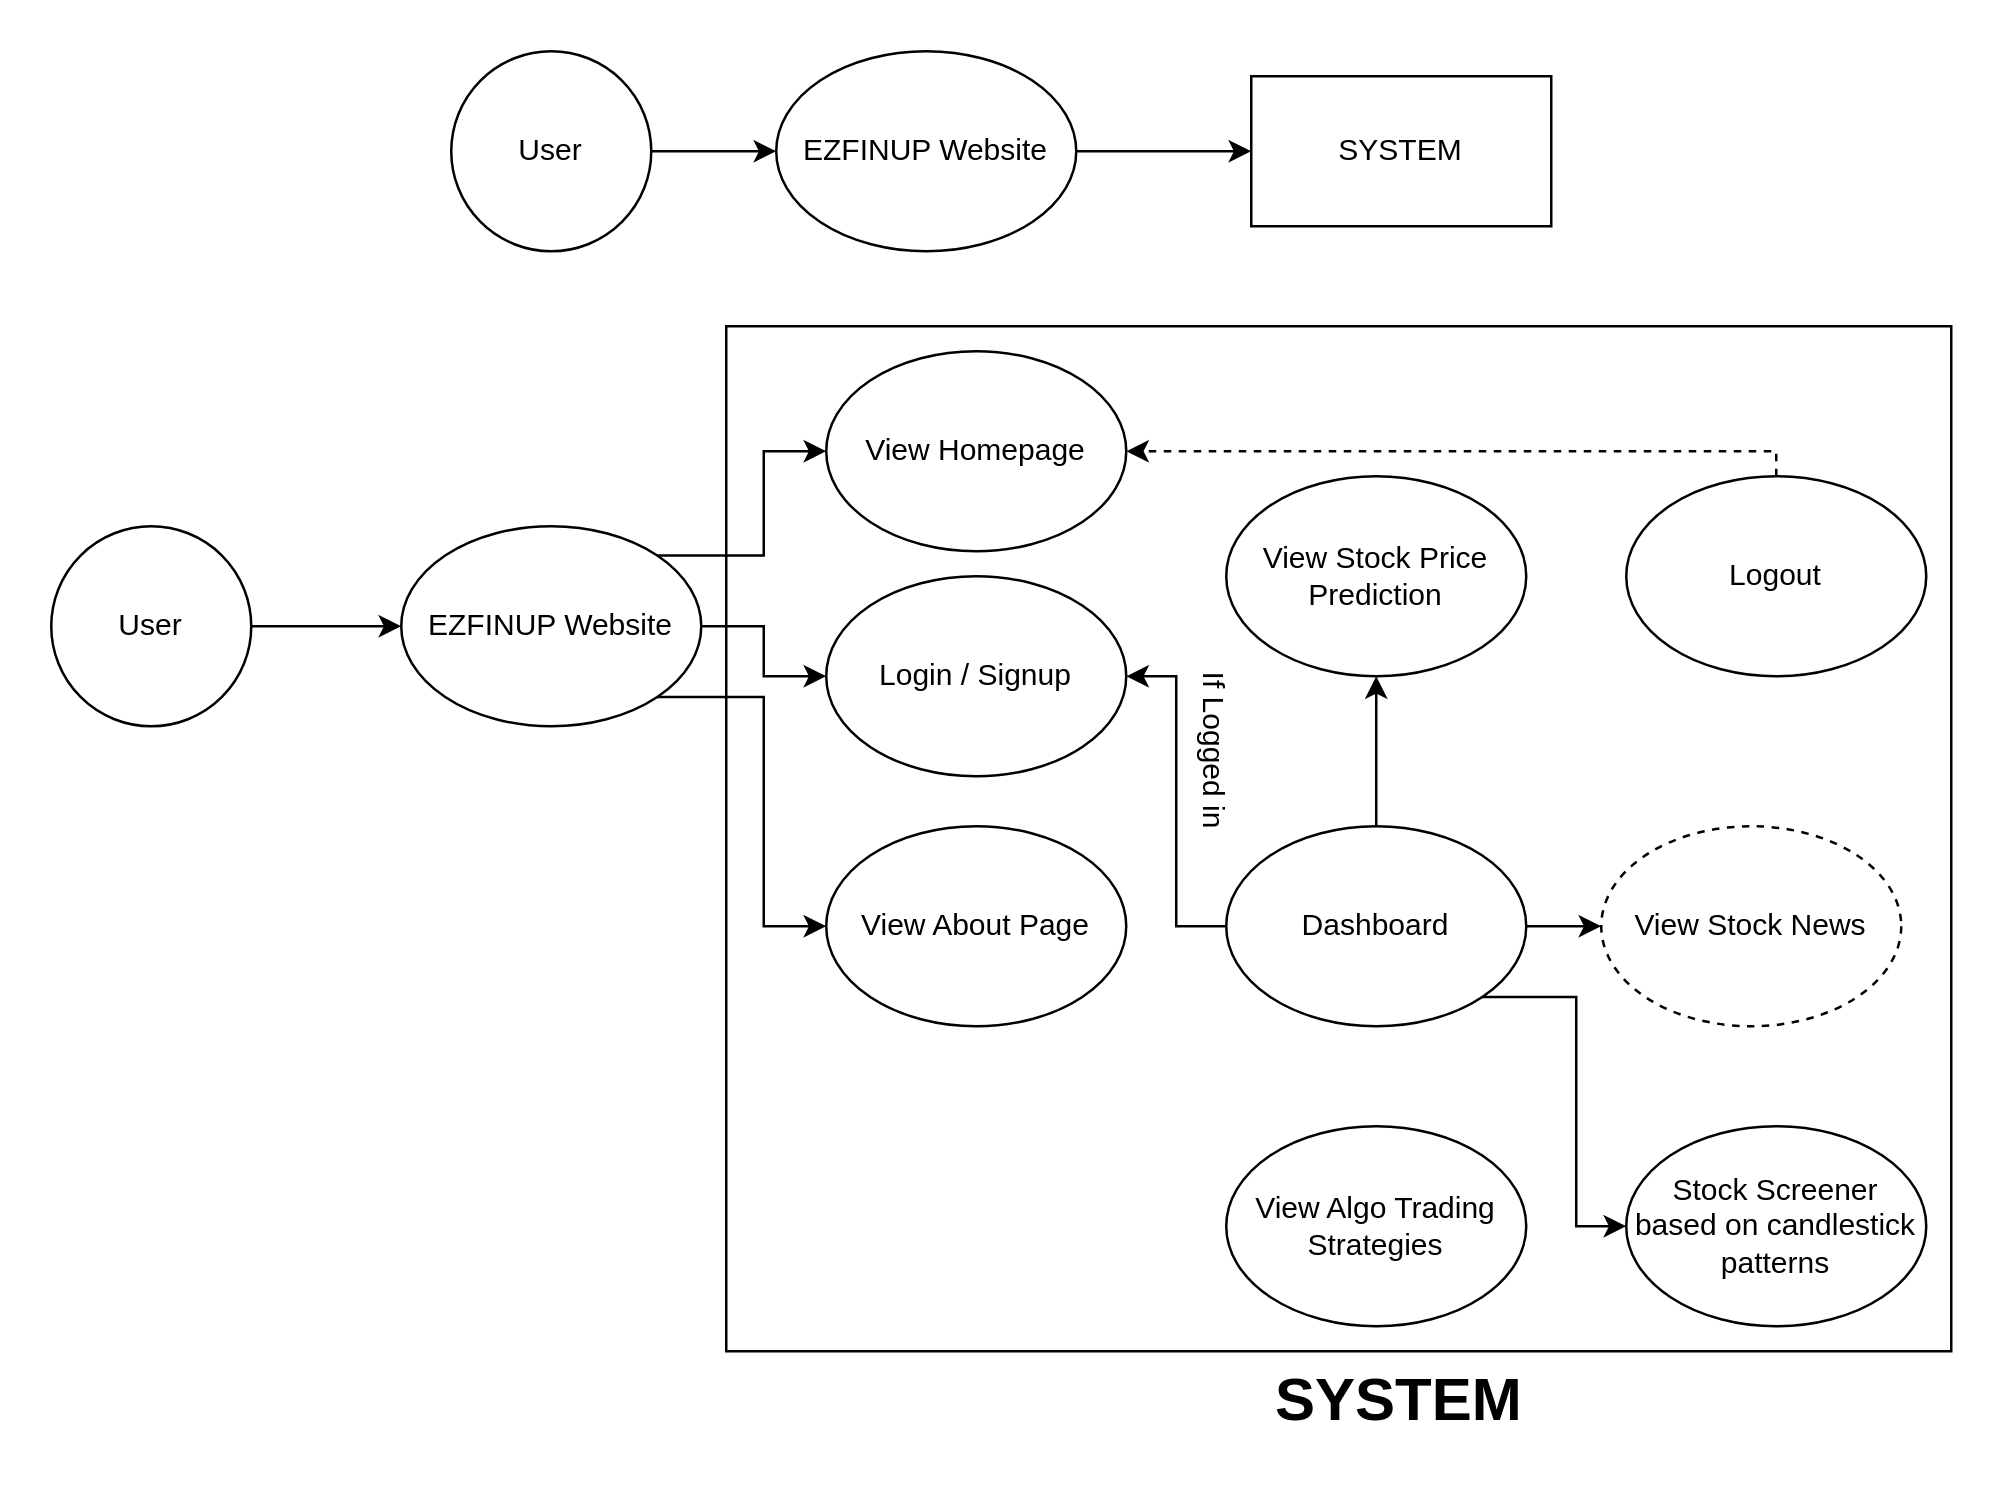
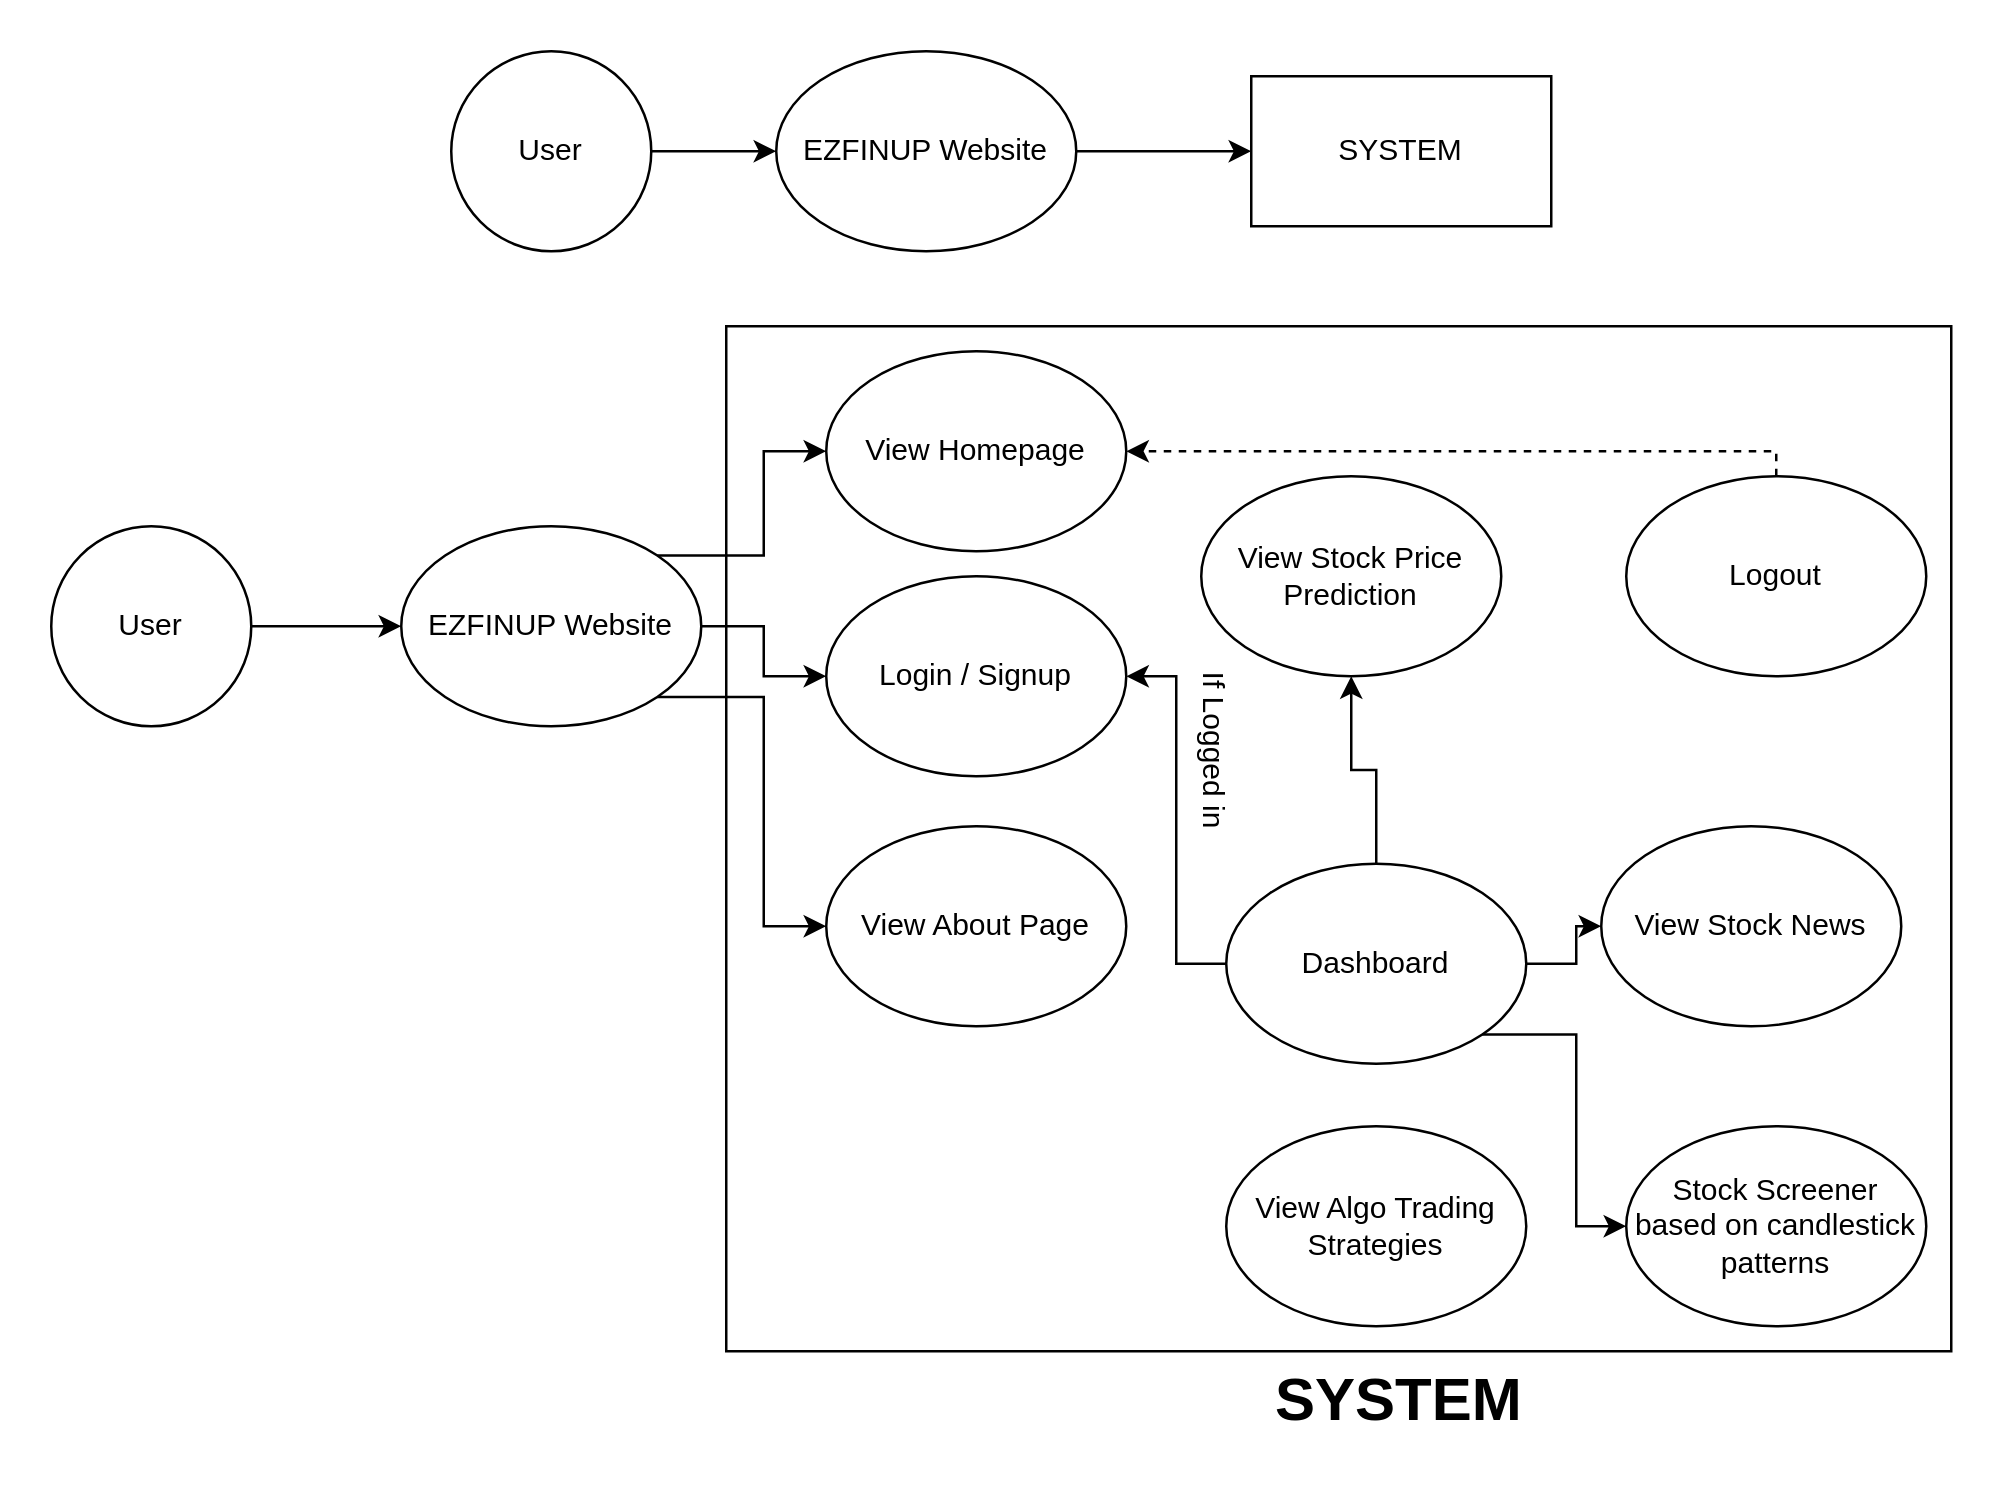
(1376, 576) -> (1351, 576)
(1376, 926) -> (1376, 964)
(1751, 926) -> (1751, 926)
